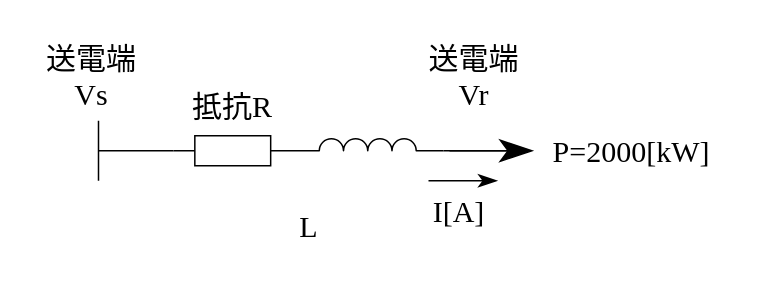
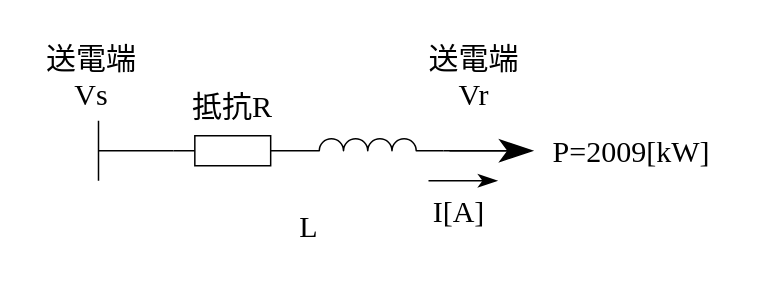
(632, 151) -> (632, 151)
